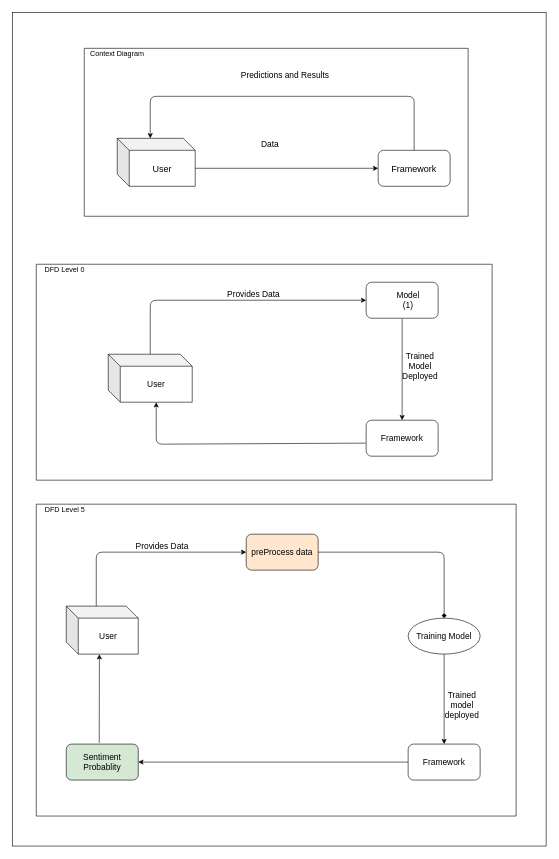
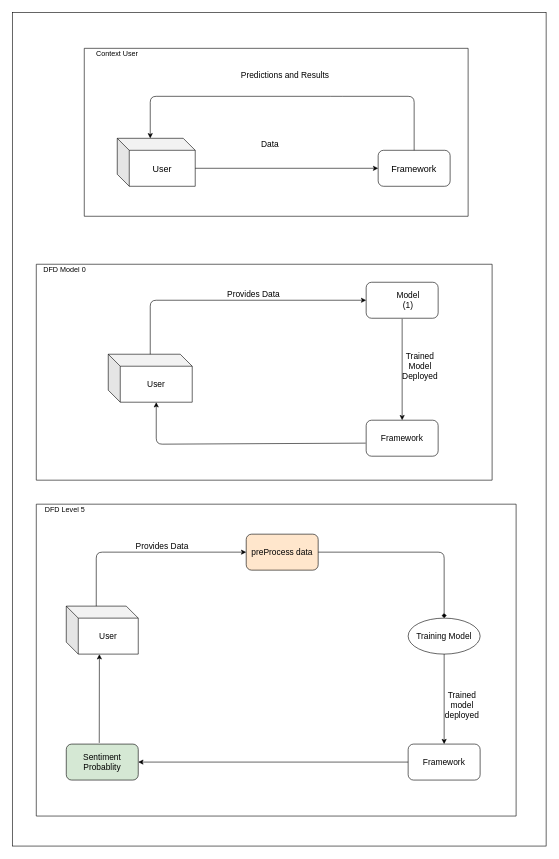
(117, 54) -> (117, 54)
(65, 270) -> (65, 270)
